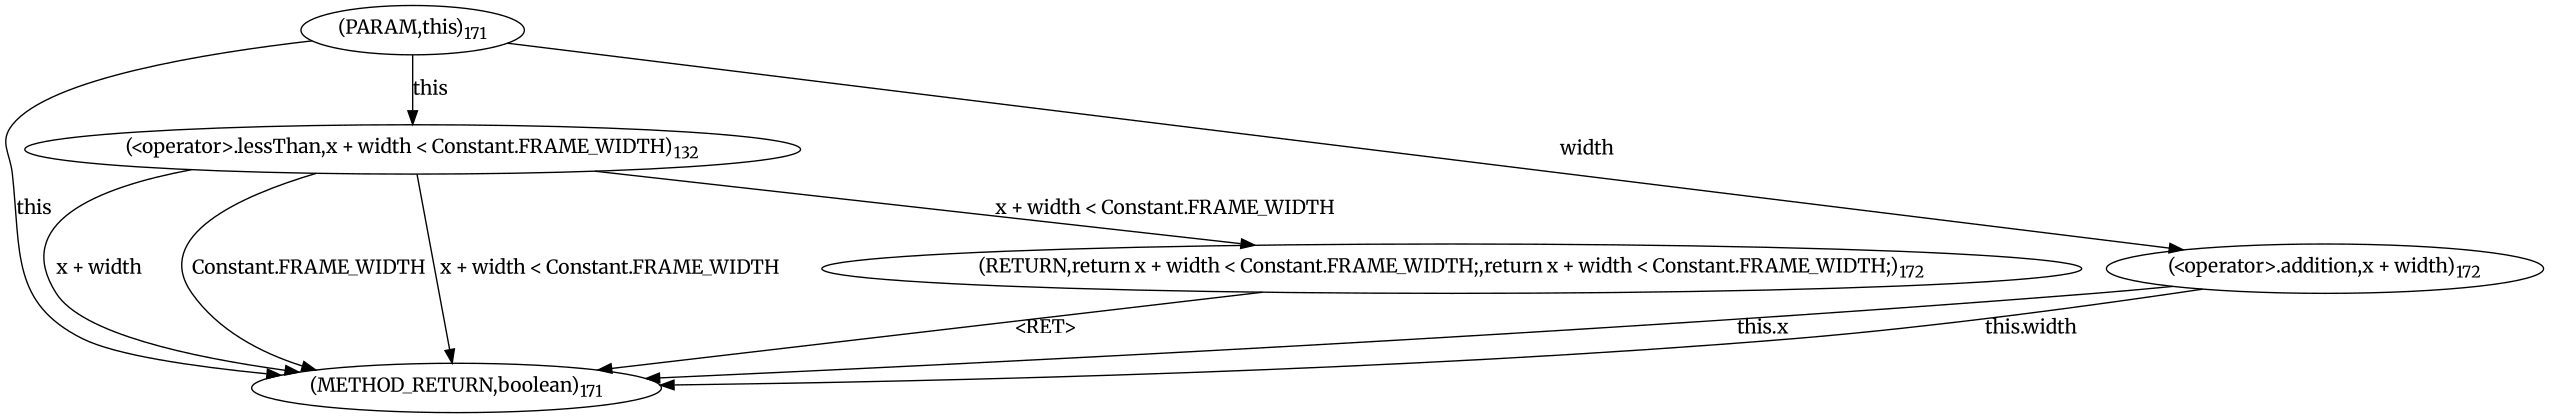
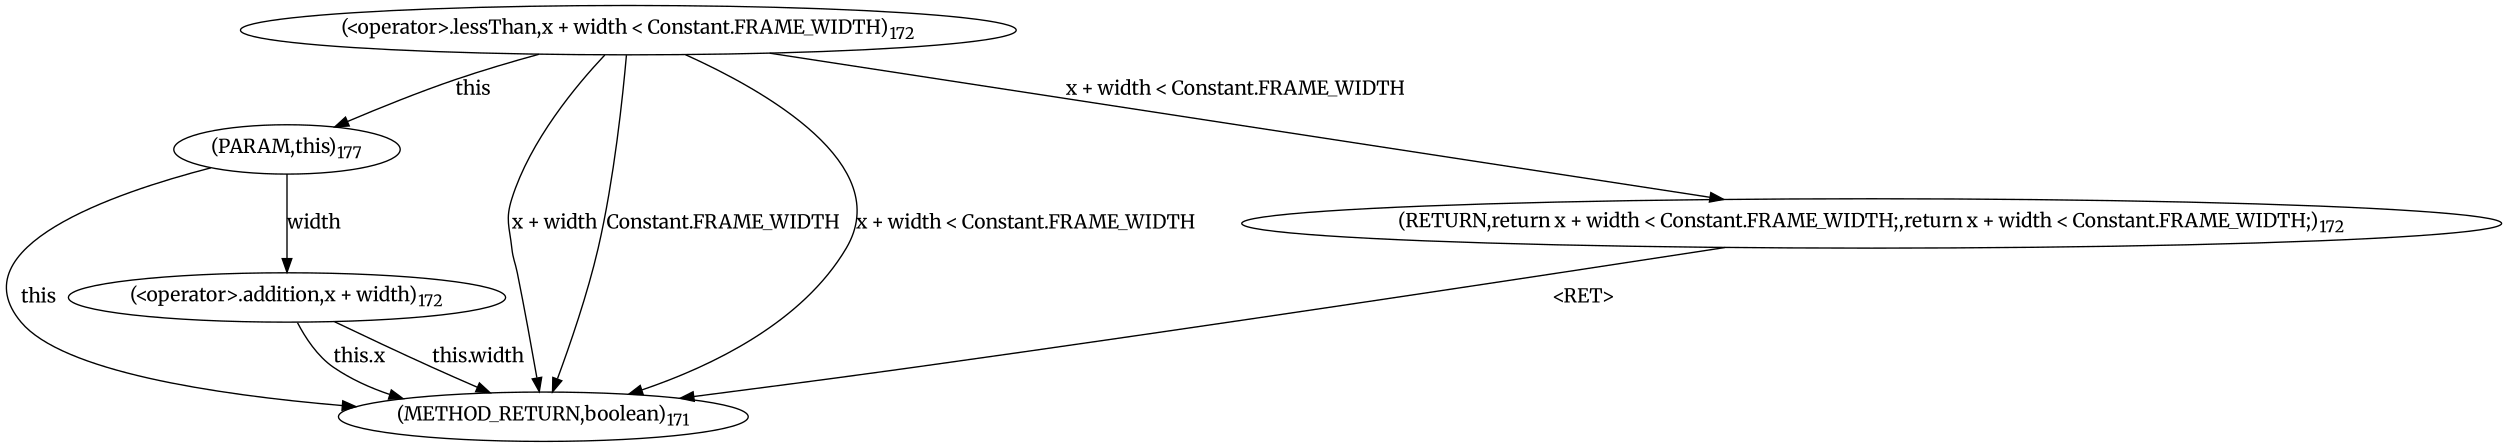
(476, 28) -> (350, 147)
(413, 83) -> (442, 84)
(687, 147) -> (903, 28)
